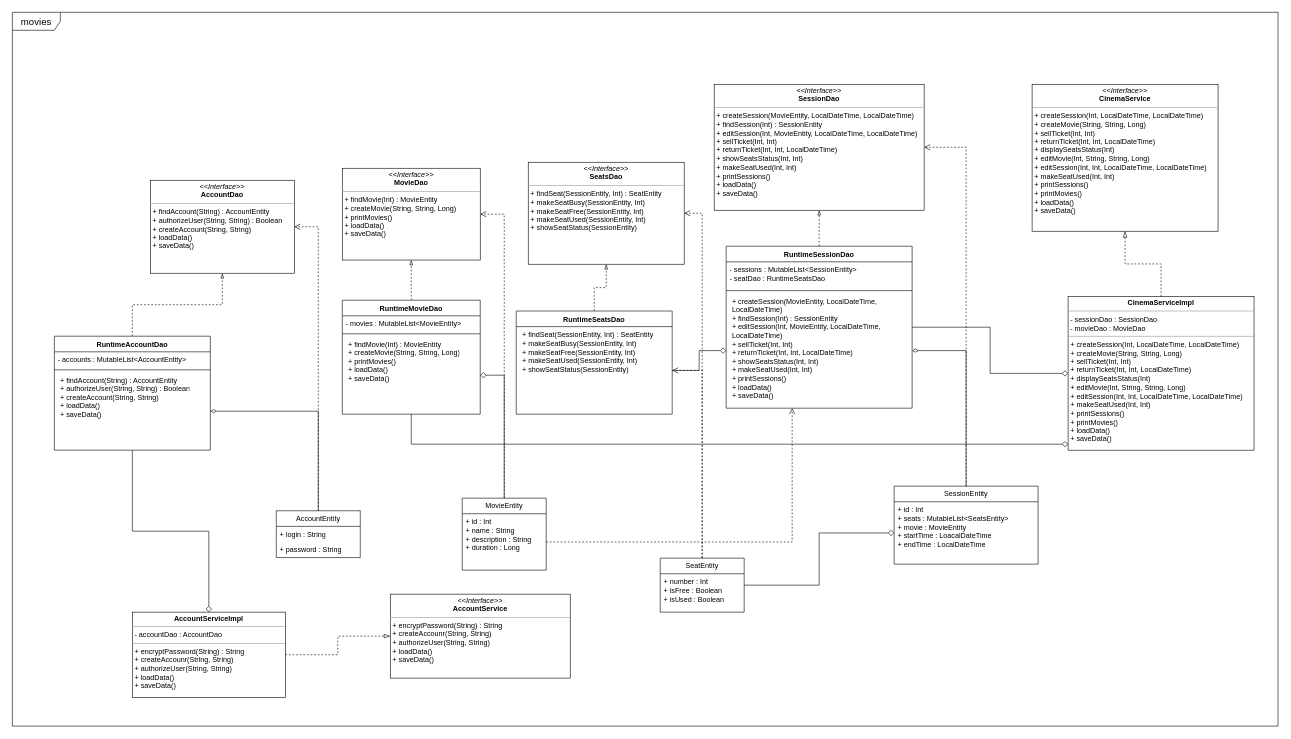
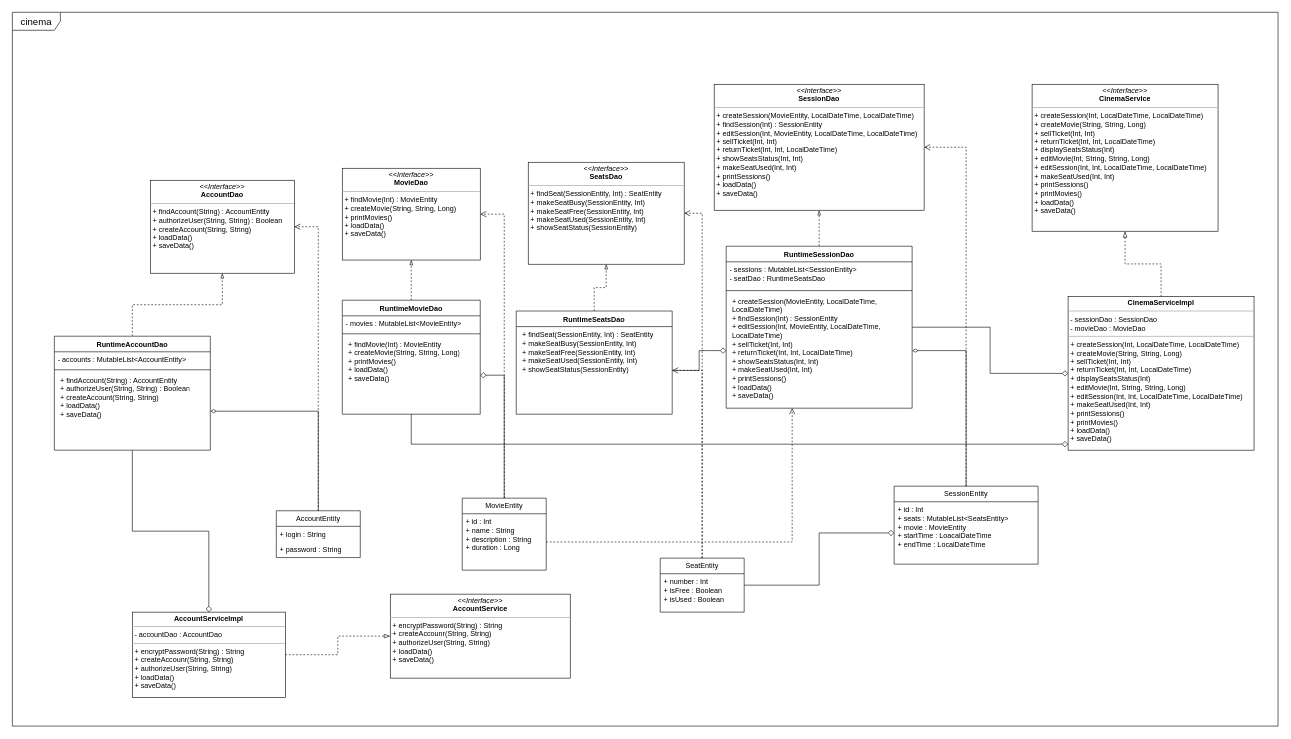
(36, 21) -> (36, 21)
